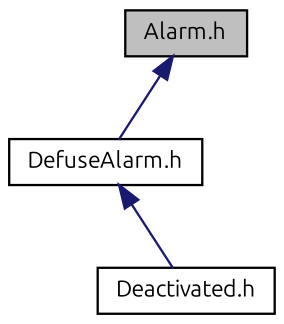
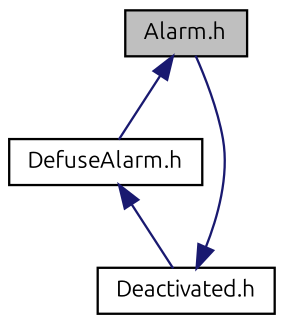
none -> (224, 150)
